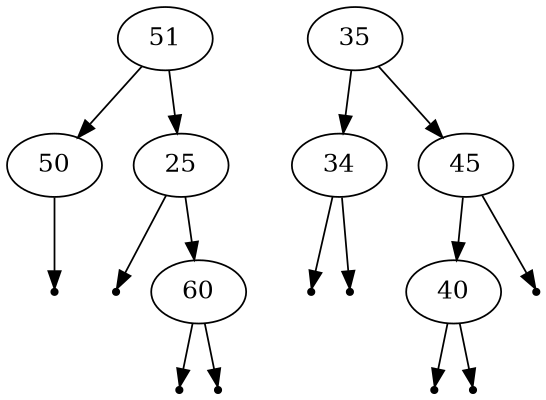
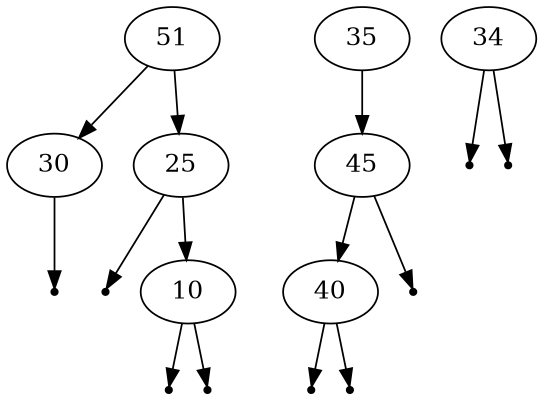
(348, 93) -> none
(55, 165) -> (55, 165)
(199, 292) -> (188, 292)
